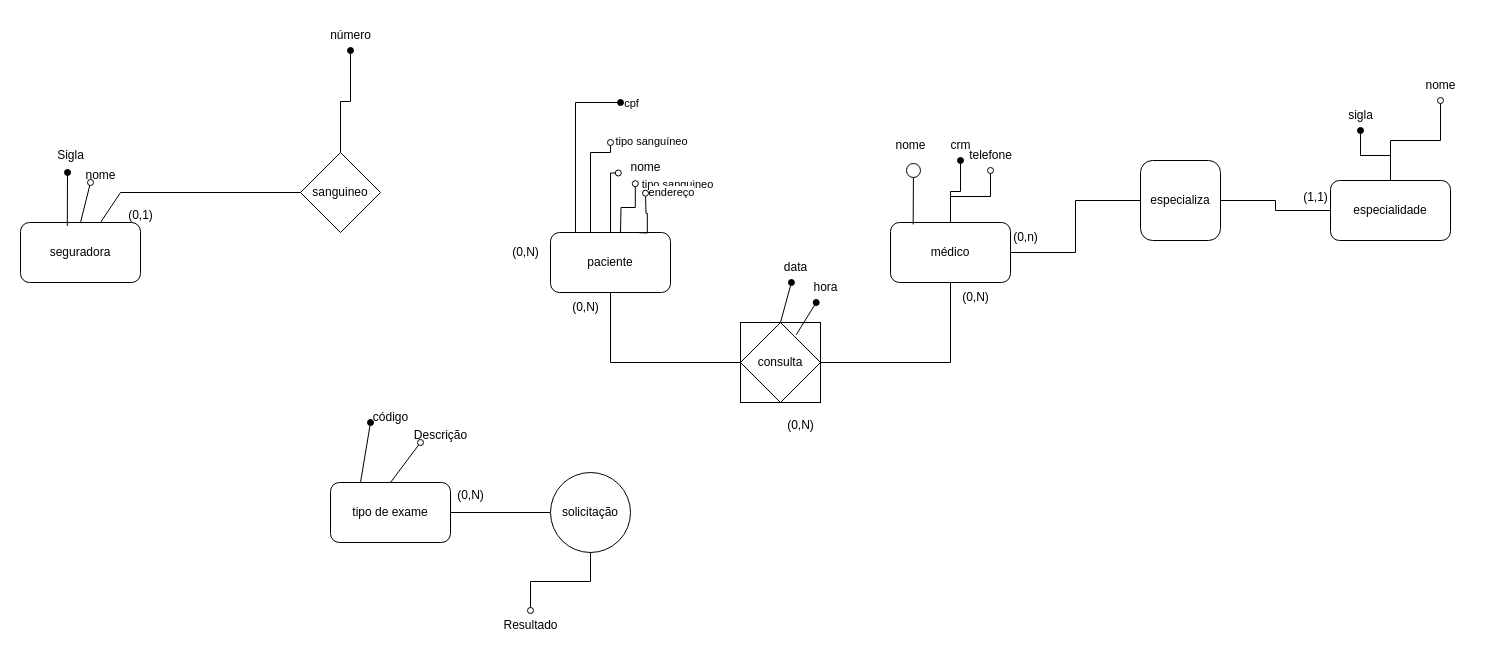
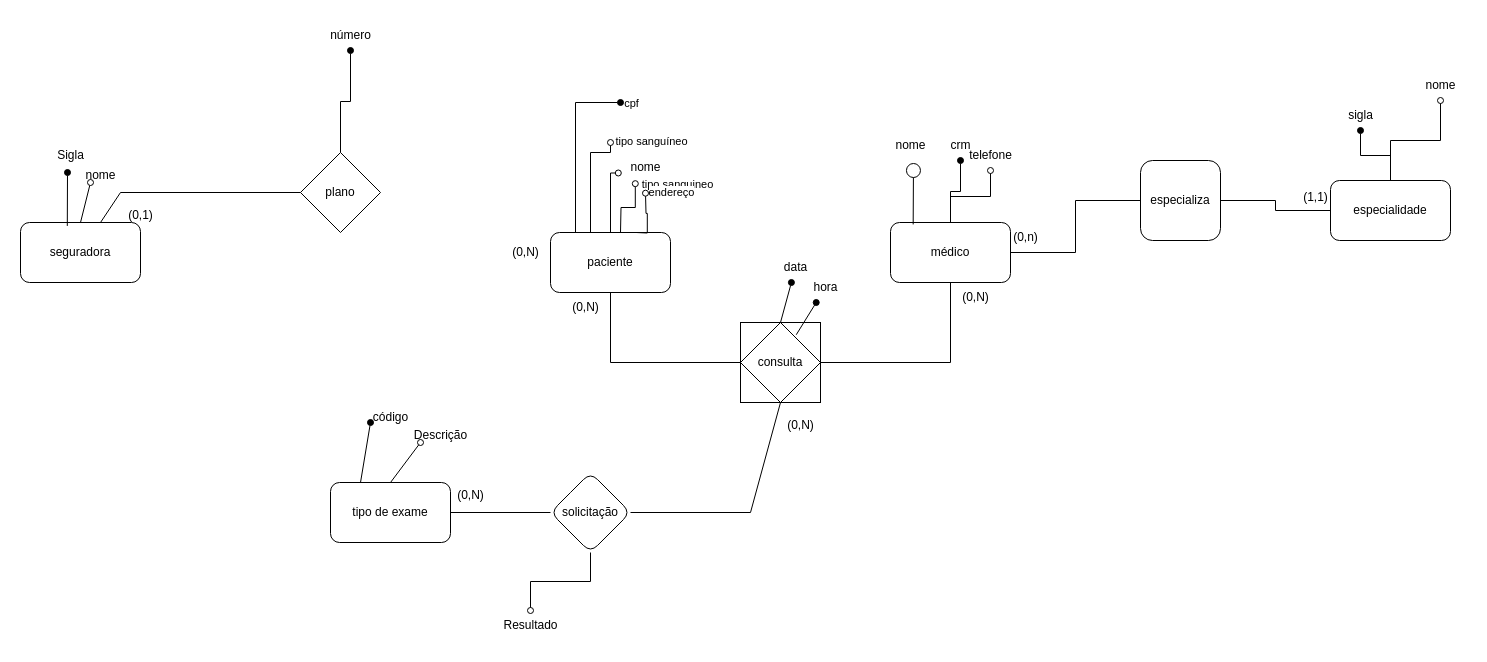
(341, 193) -> (341, 193)
(591, 513) -> (591, 513)
none -> (748, 513)
